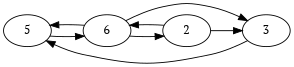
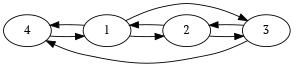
none -> (231, 25)
(27, 31) -> (27, 31)
(107, 31) -> (107, 31)
